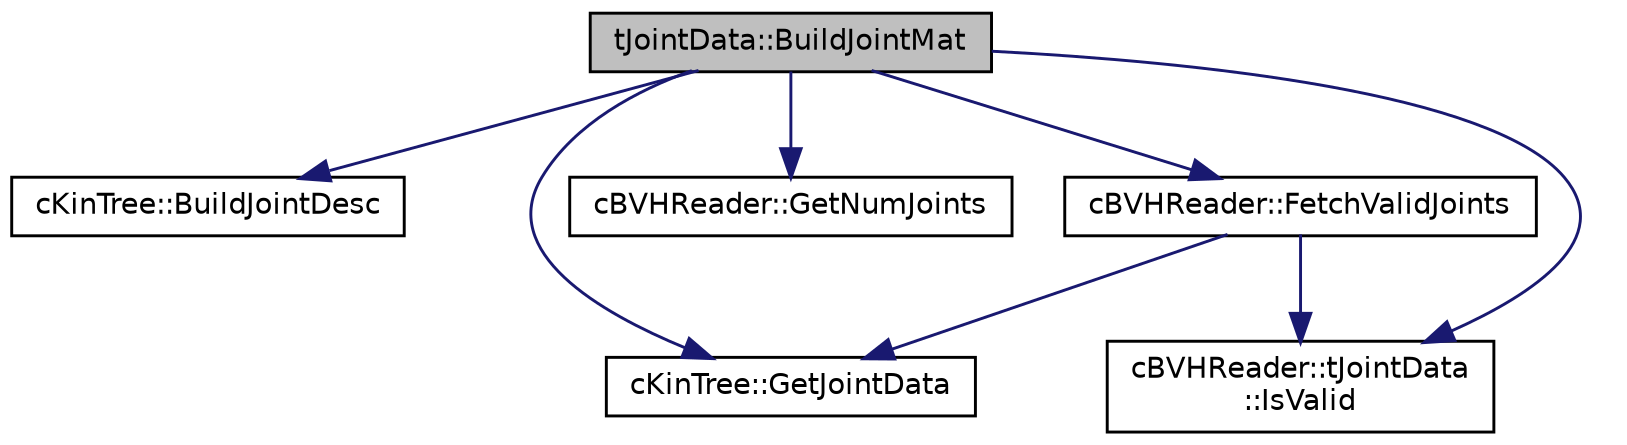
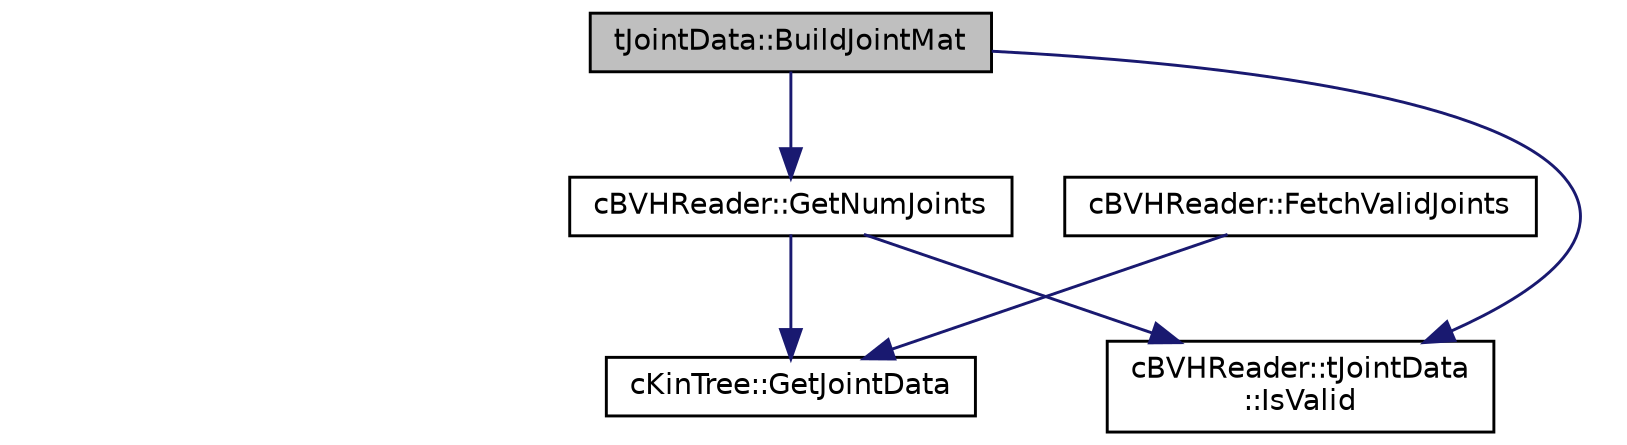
(1032, 120) -> none
(208, 207) -> none
(532, 208) -> (791, 282)
(1301, 274) -> (1008, 284)
